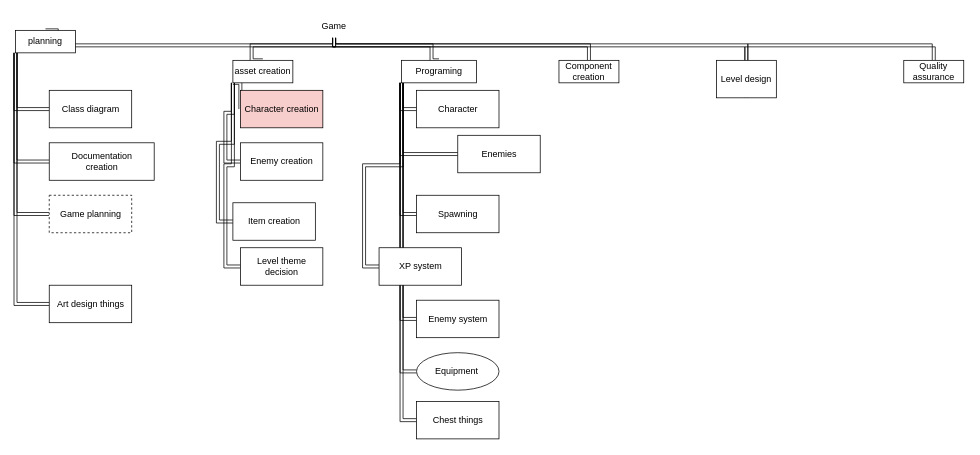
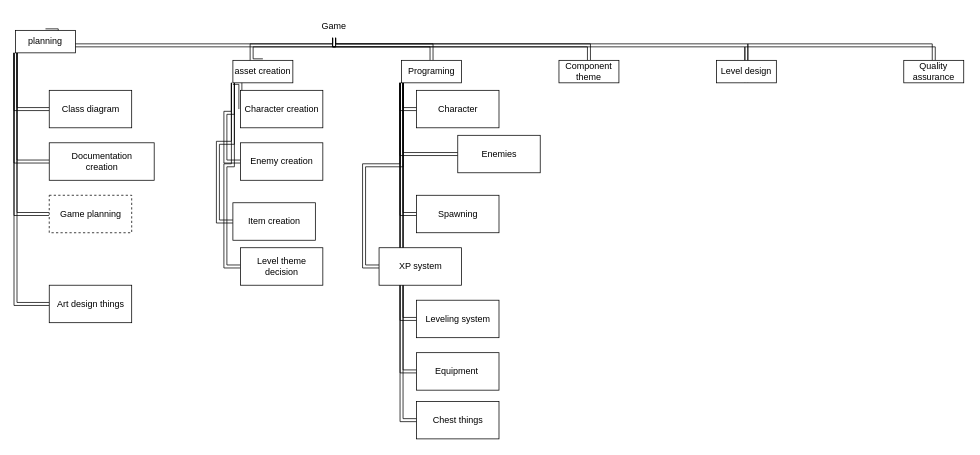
(439, 72) -> (432, 72)
(589, 72) -> (589, 72)
(747, 79) -> (747, 72)
(282, 109) -> (282, 109)
(458, 319) -> (458, 319)
(458, 372) -> (458, 372)
